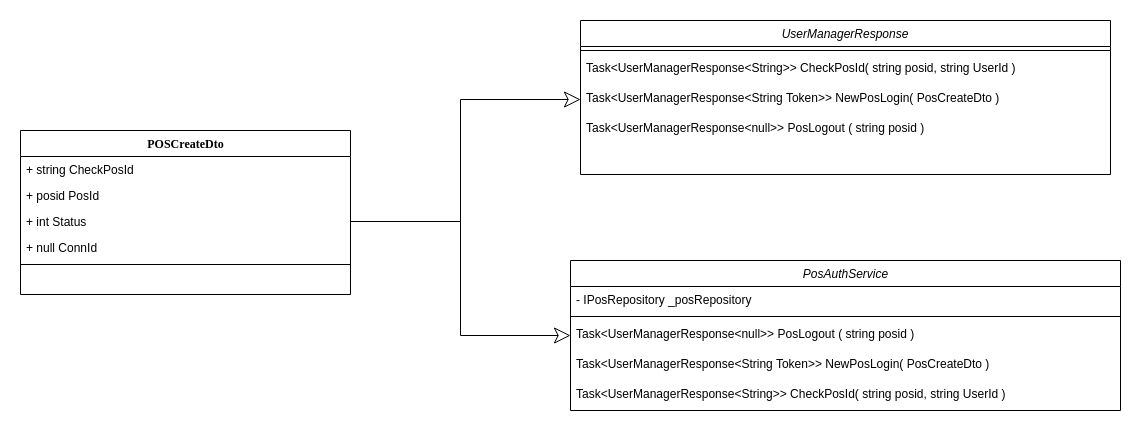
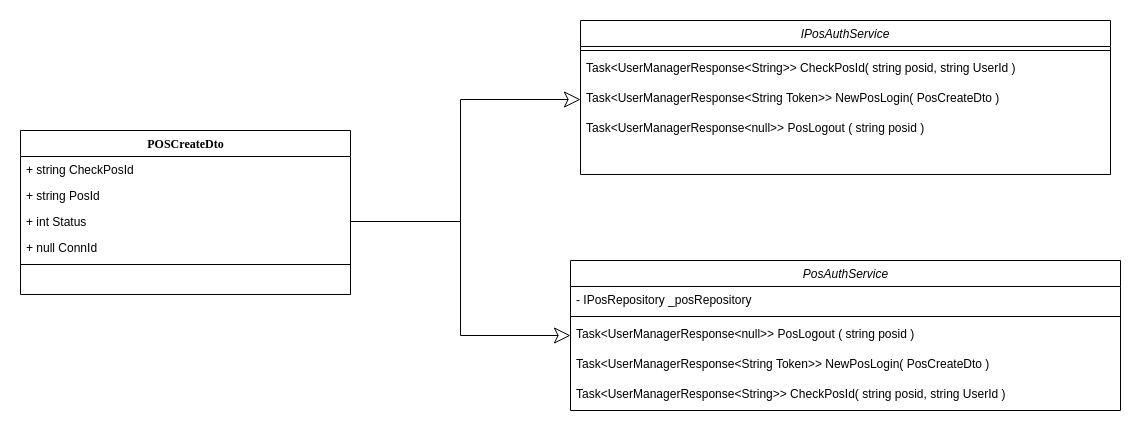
(845, 34) -> (845, 34)
(66, 197) -> (69, 197)
